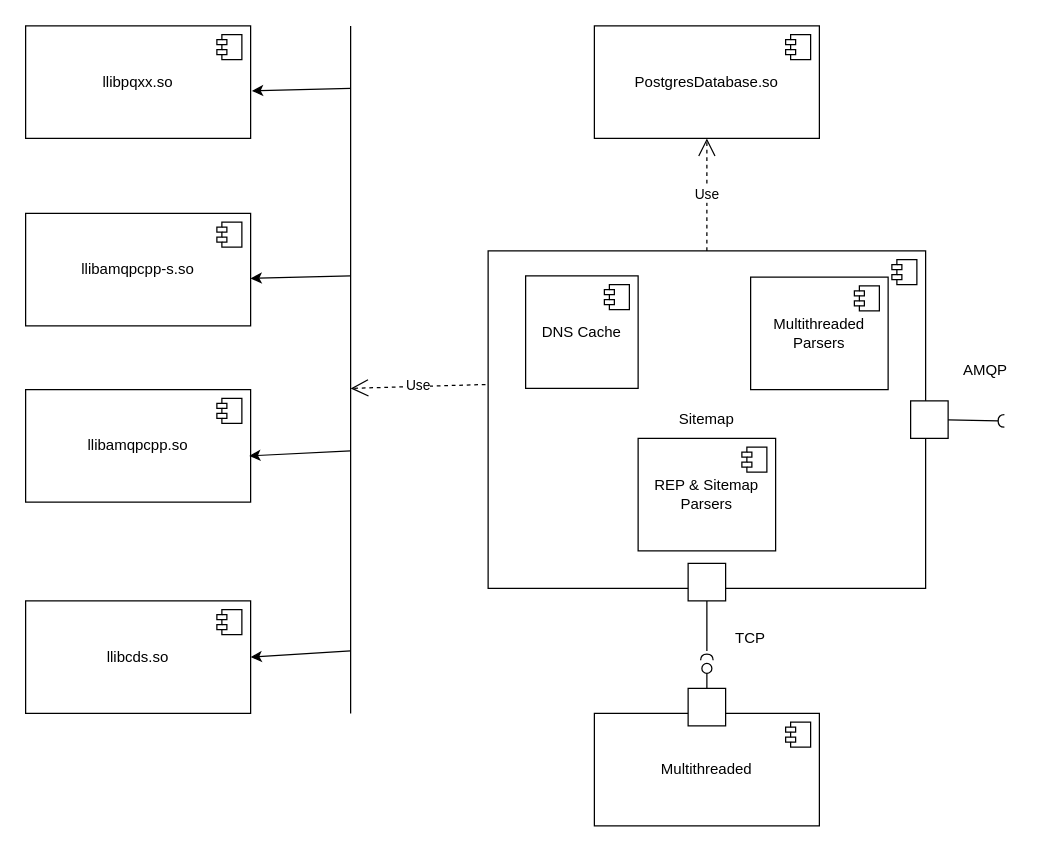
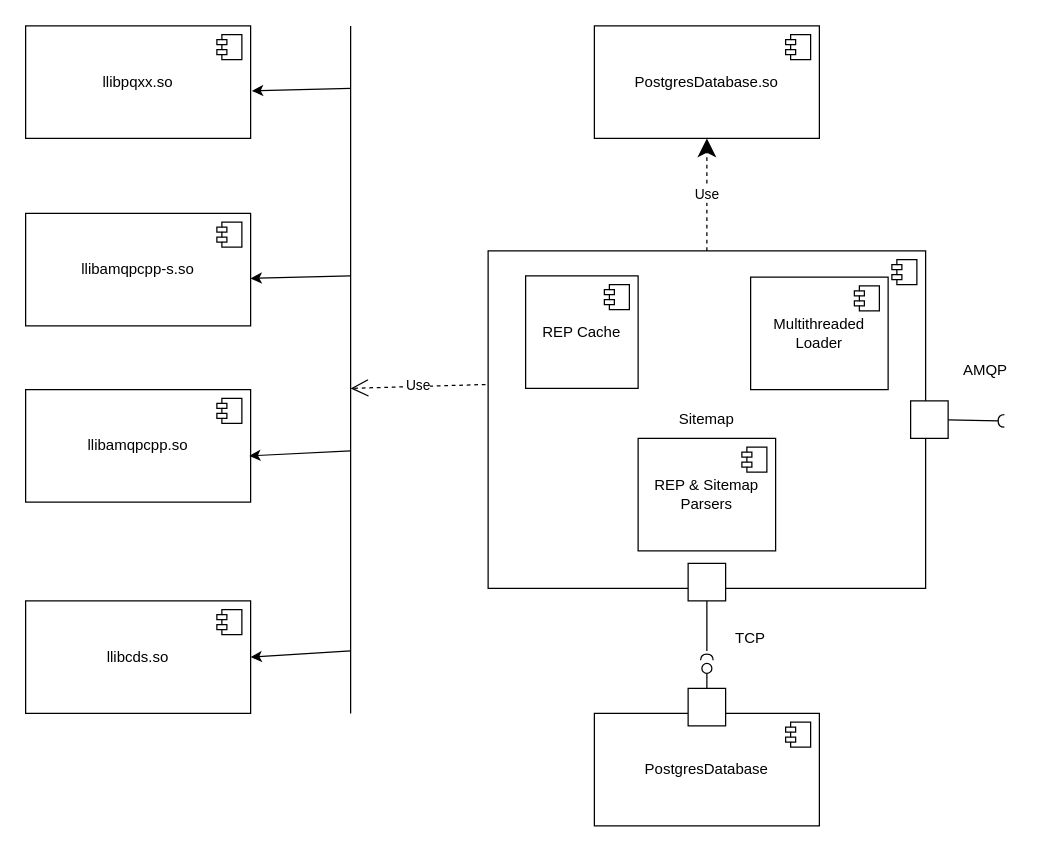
(707, 149) -> (707, 154)
(582, 332) -> (582, 332)
(819, 333) -> (819, 333)
(707, 769) -> (707, 769)
